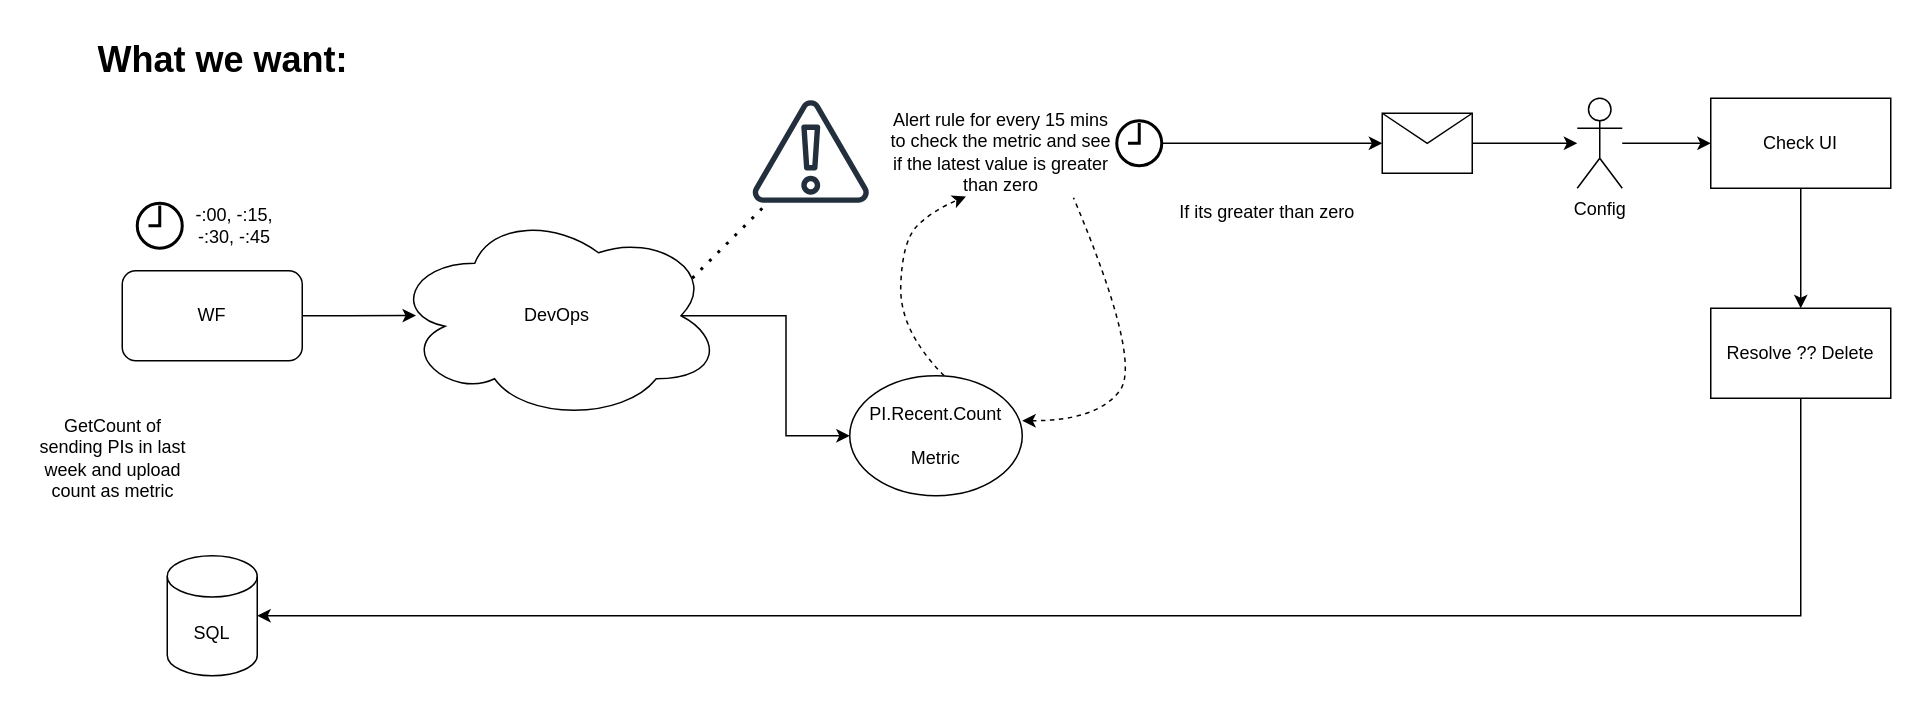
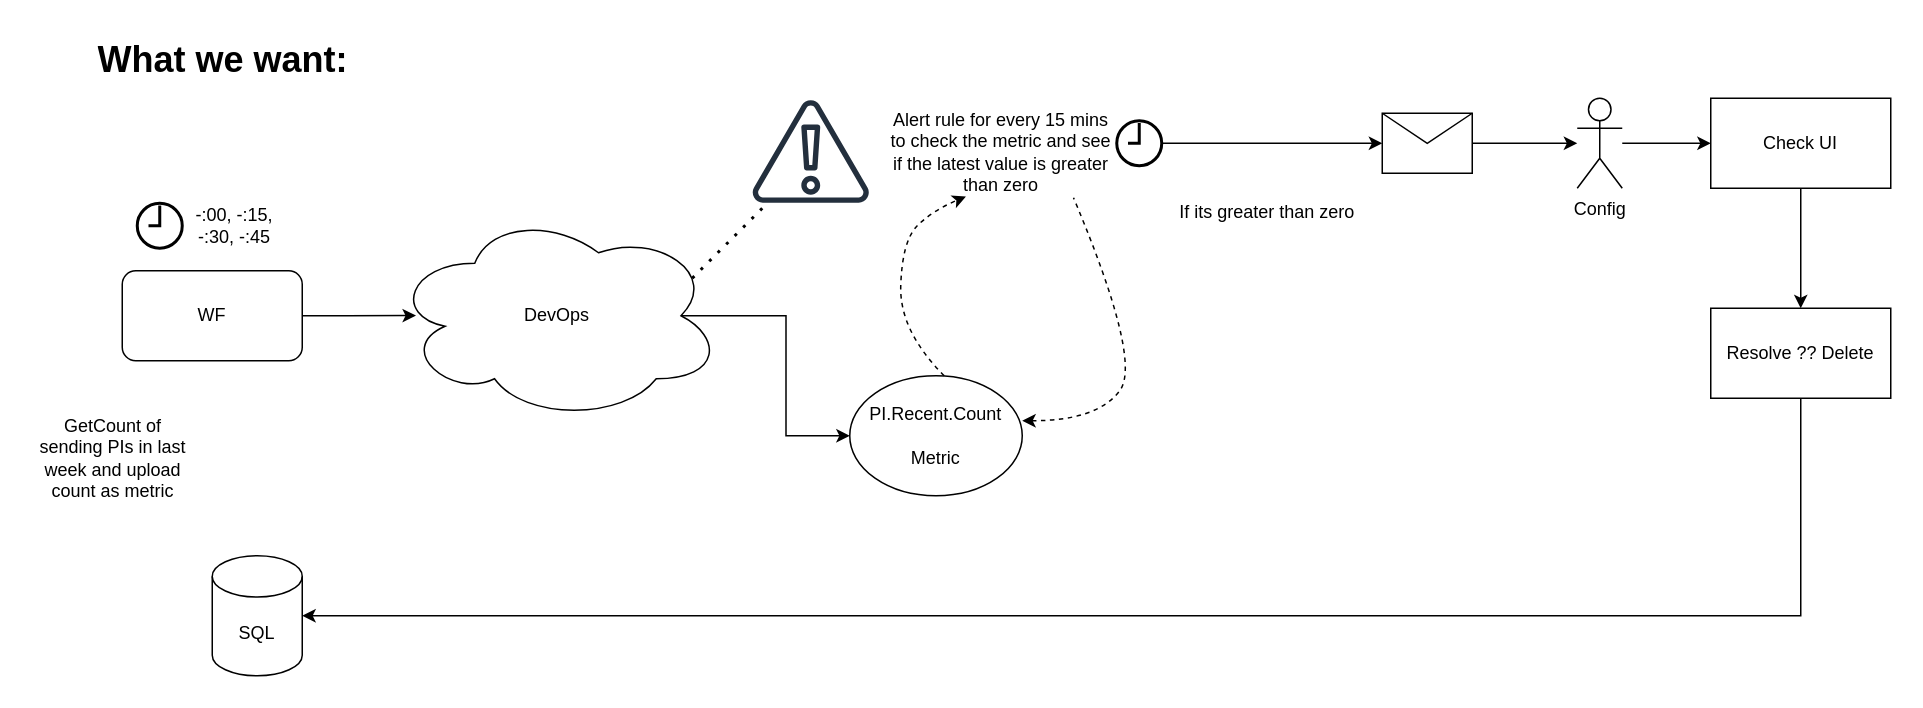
(212, 616) -> (257, 616)
